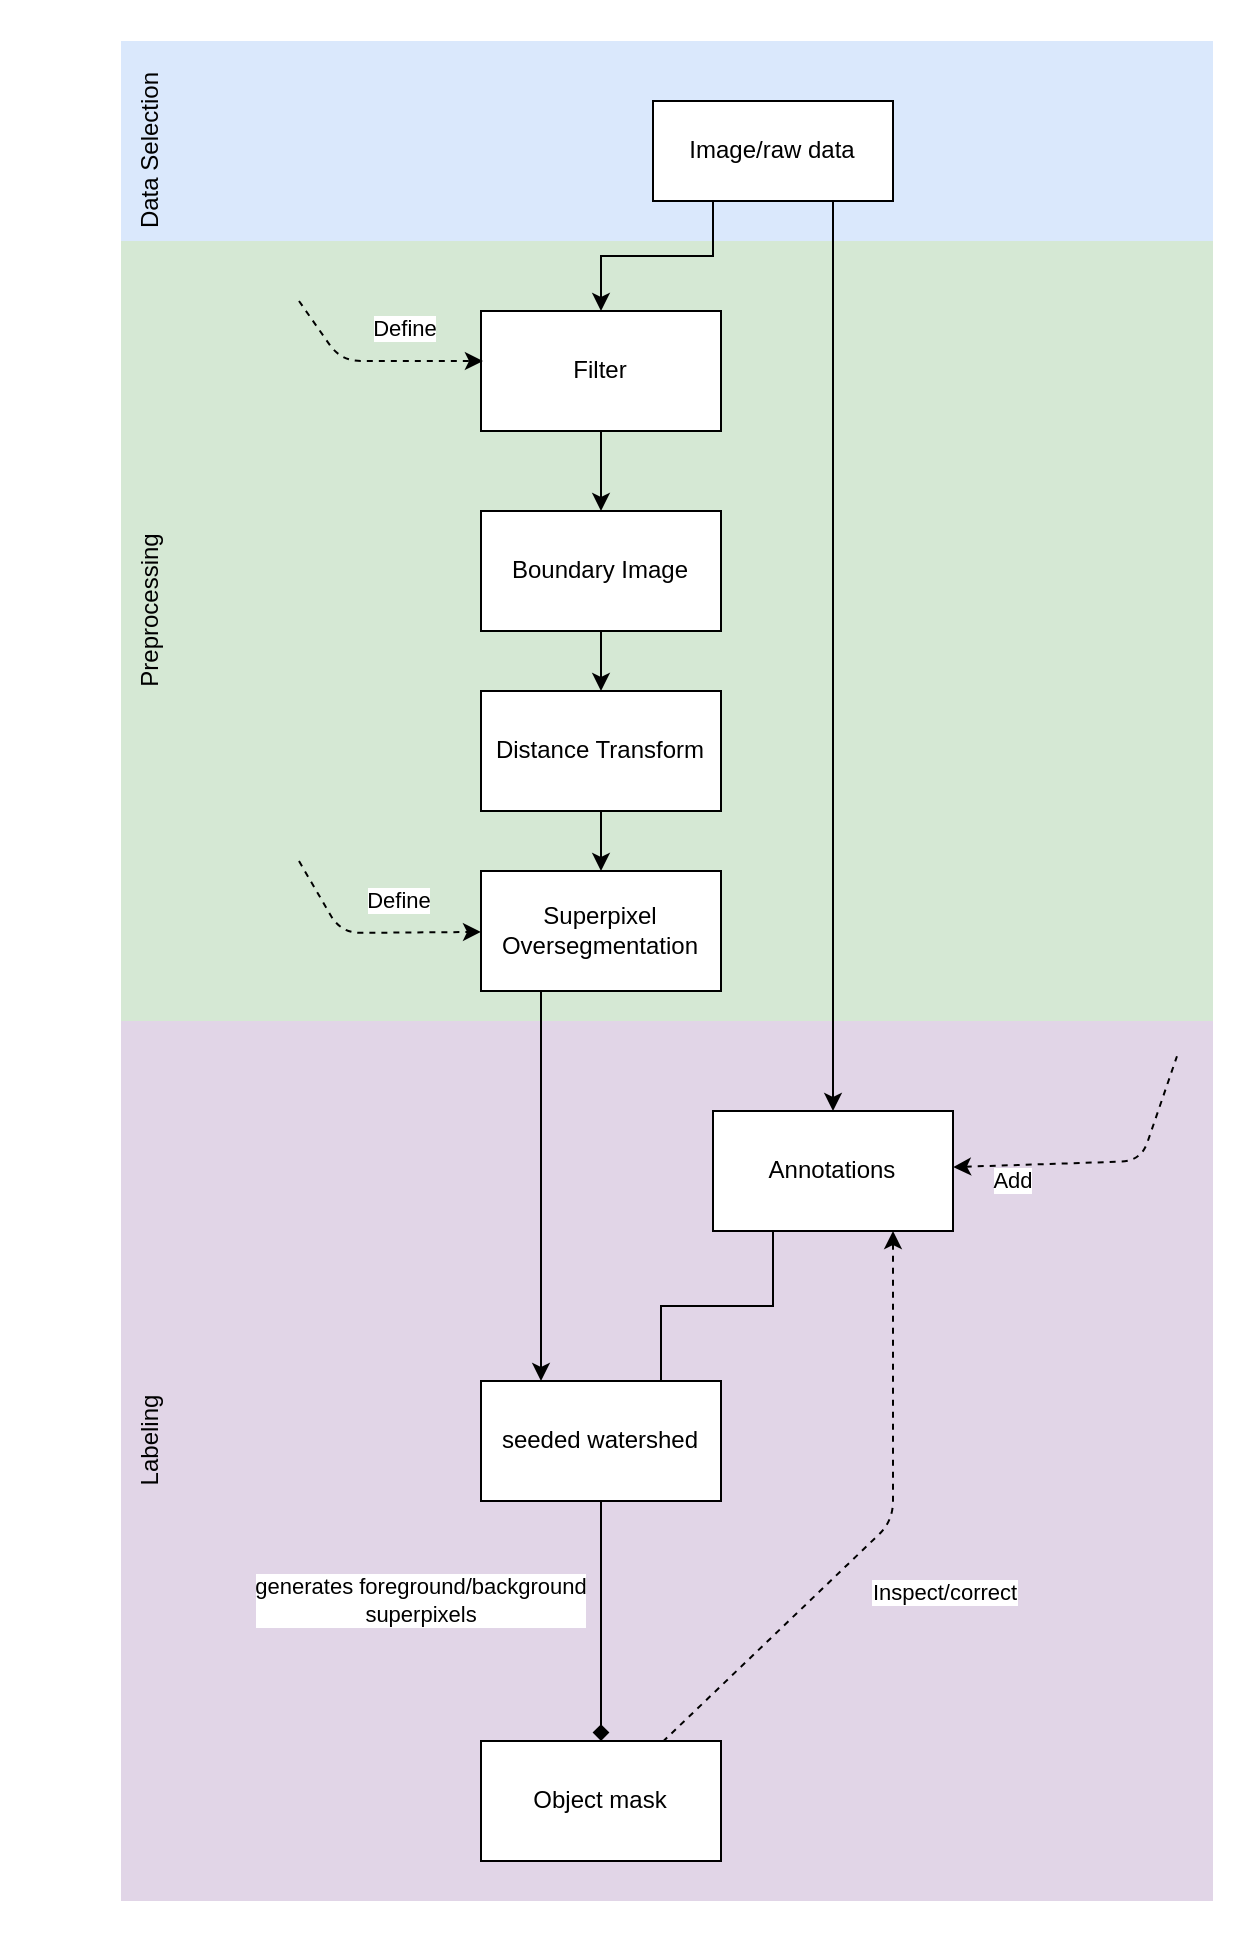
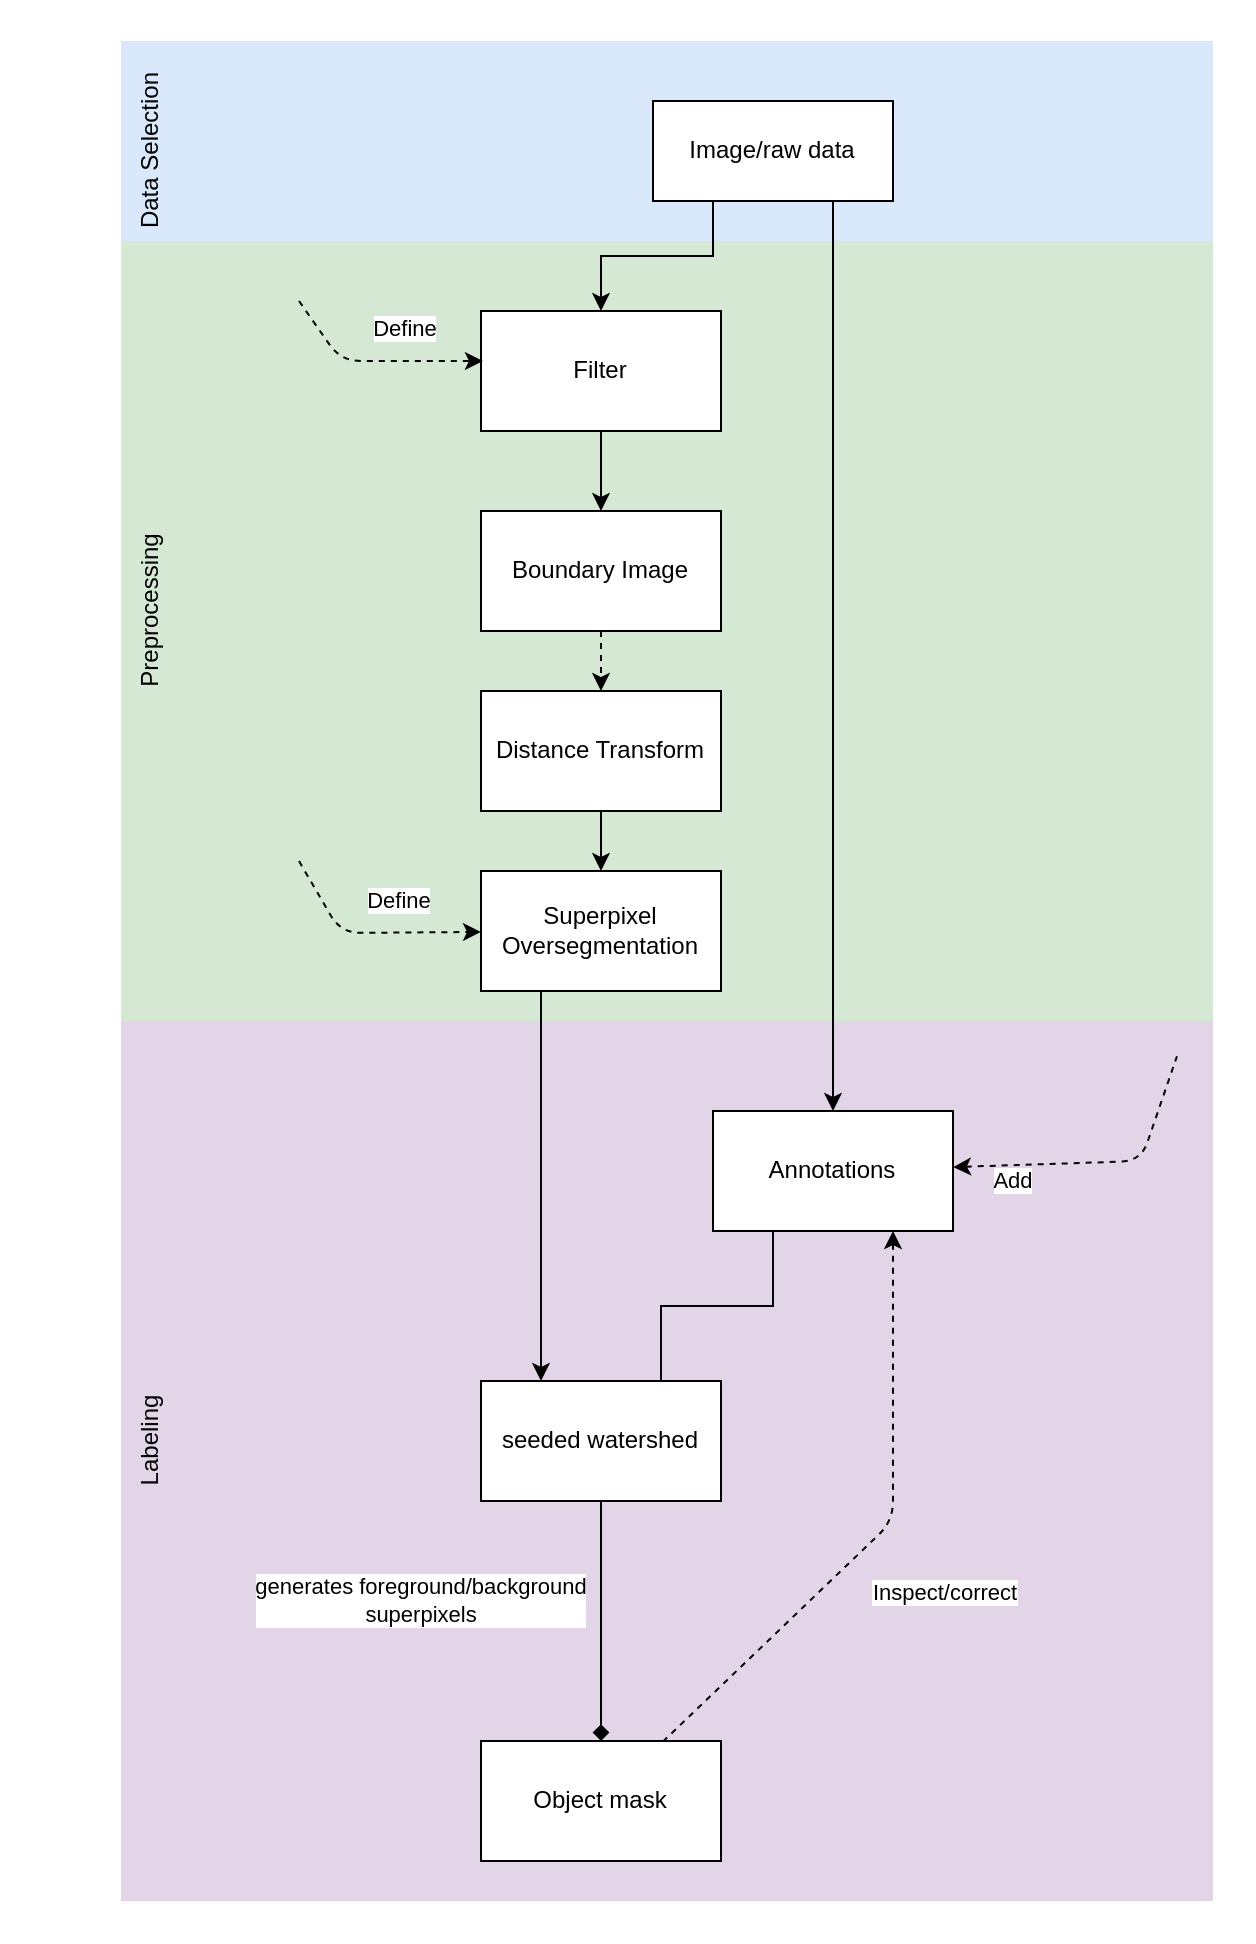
(601, 656) -> (601, 656)
